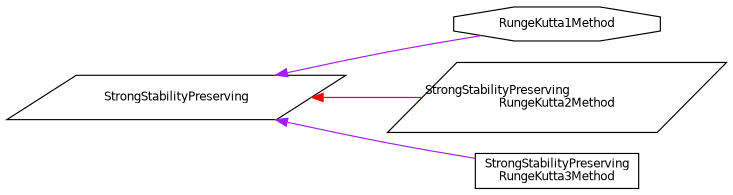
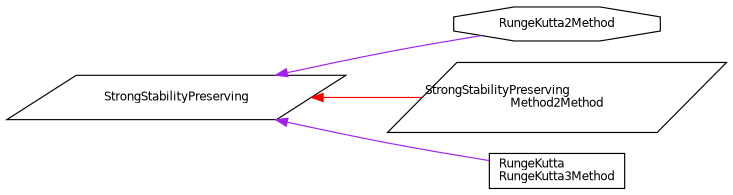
(557, 24) -> (557, 24)
(557, 97) -> (557, 97)
(557, 171) -> (557, 171)
